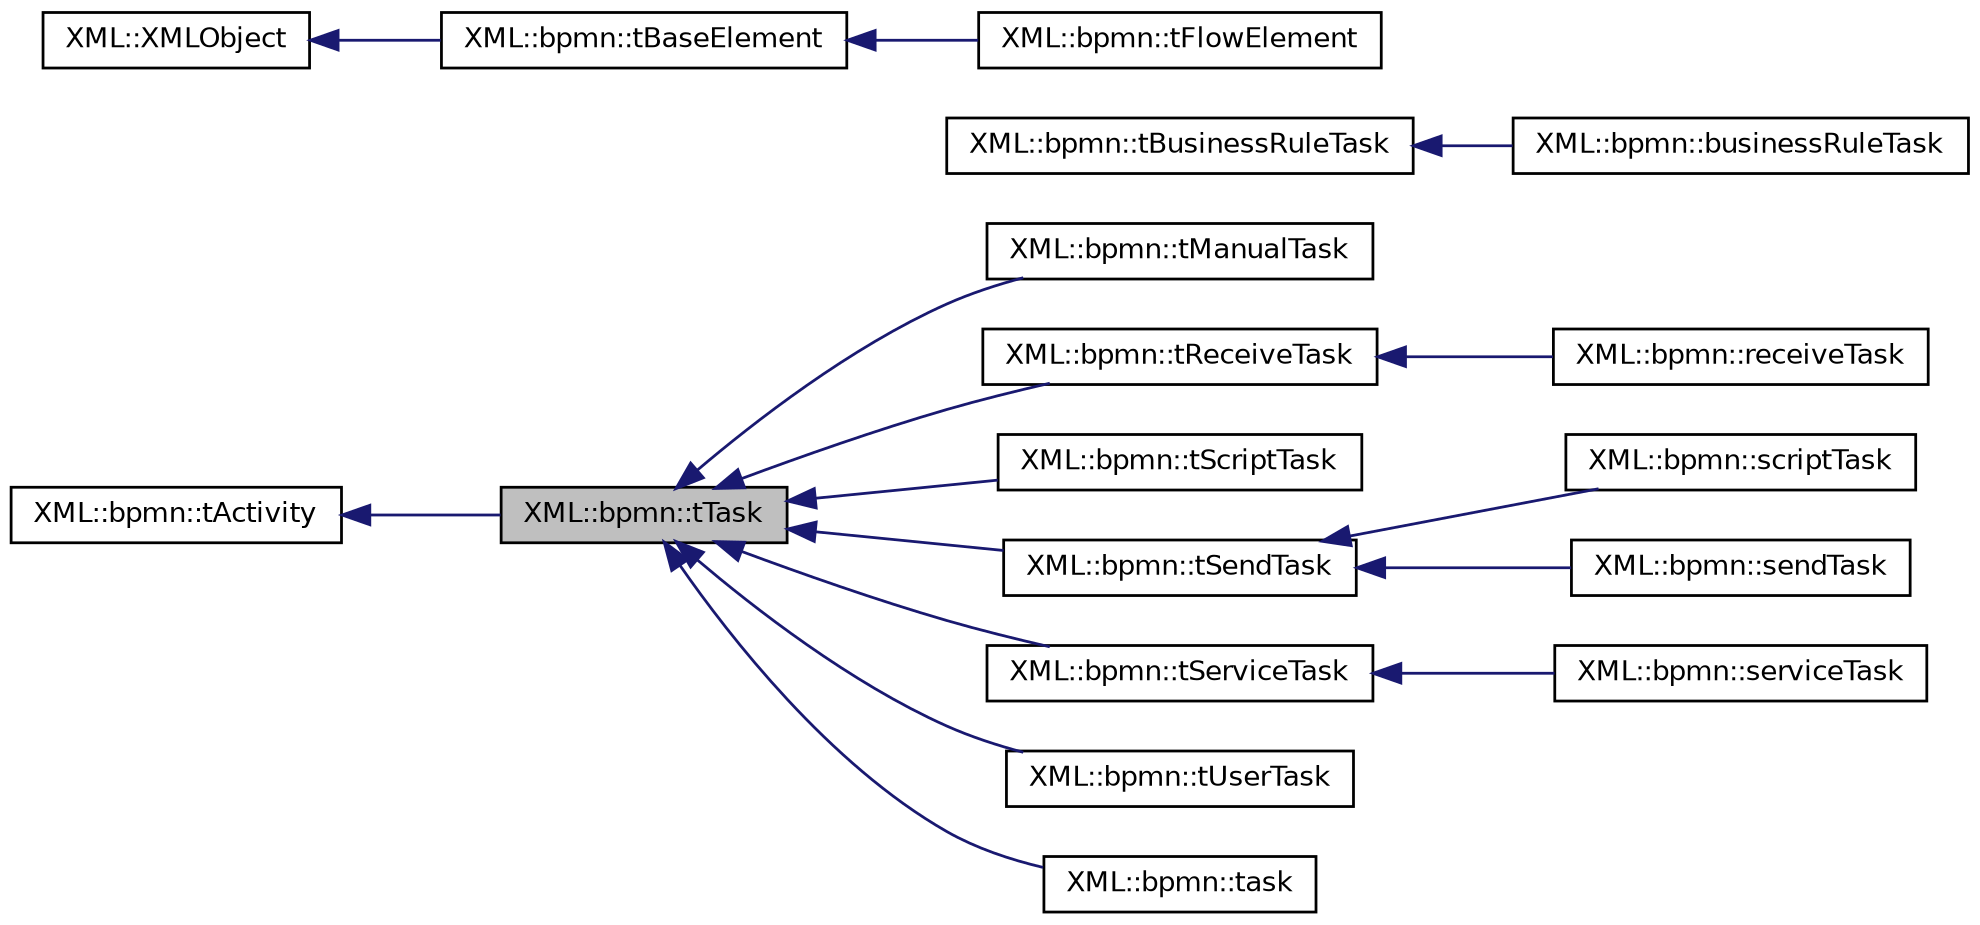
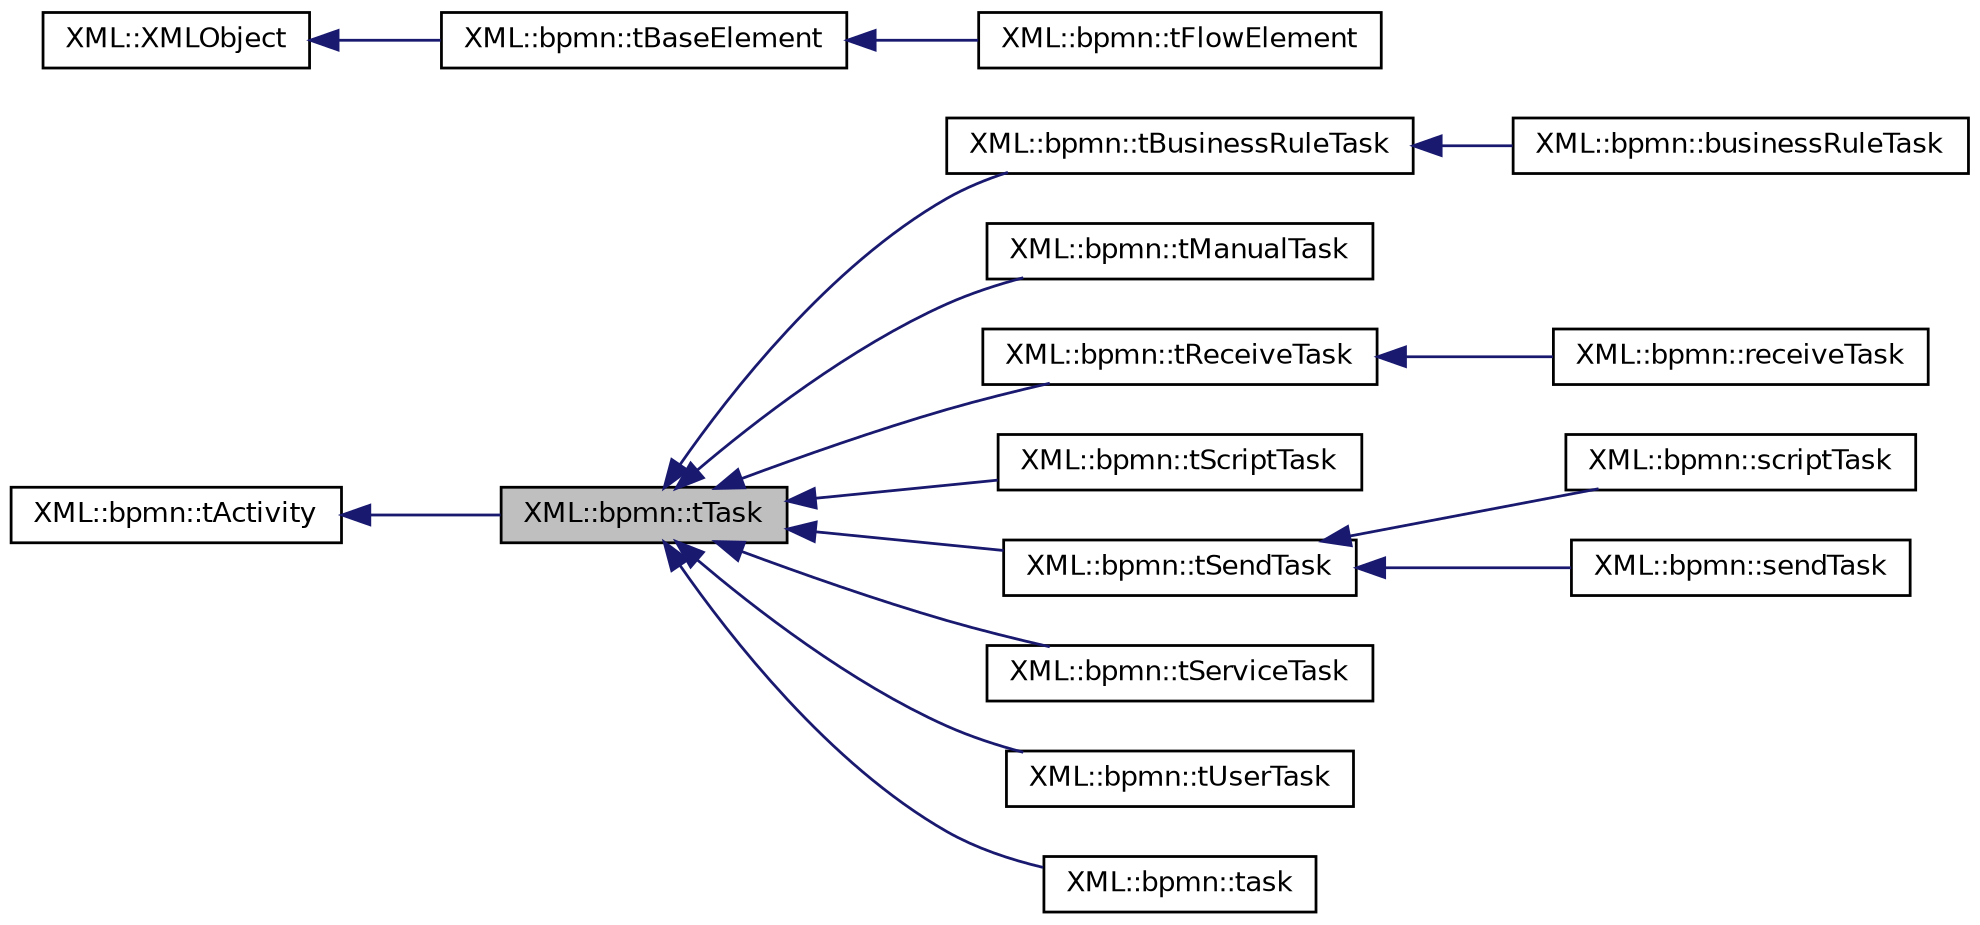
none -> (823, 294)
(1741, 673) -> none
